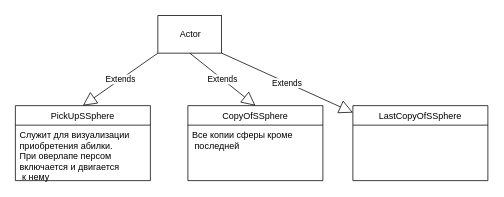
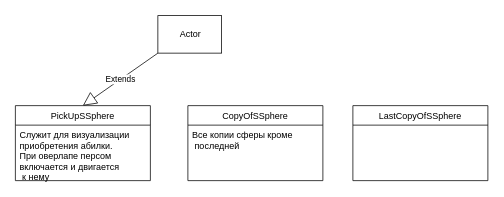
(217, 75) -> none
(281, 80) -> none
